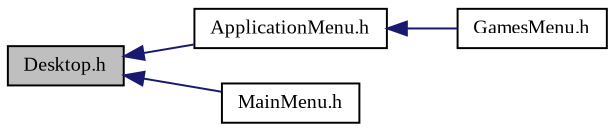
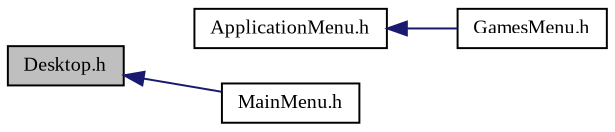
(169, 49) -> none
